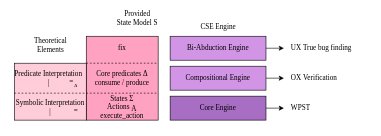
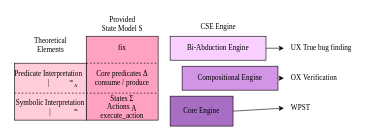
(137, 18) -> (122, 24)
(218, 48) -> (218, 48)
(218, 78) -> (230, 78)
(218, 108) -> (202, 111)
